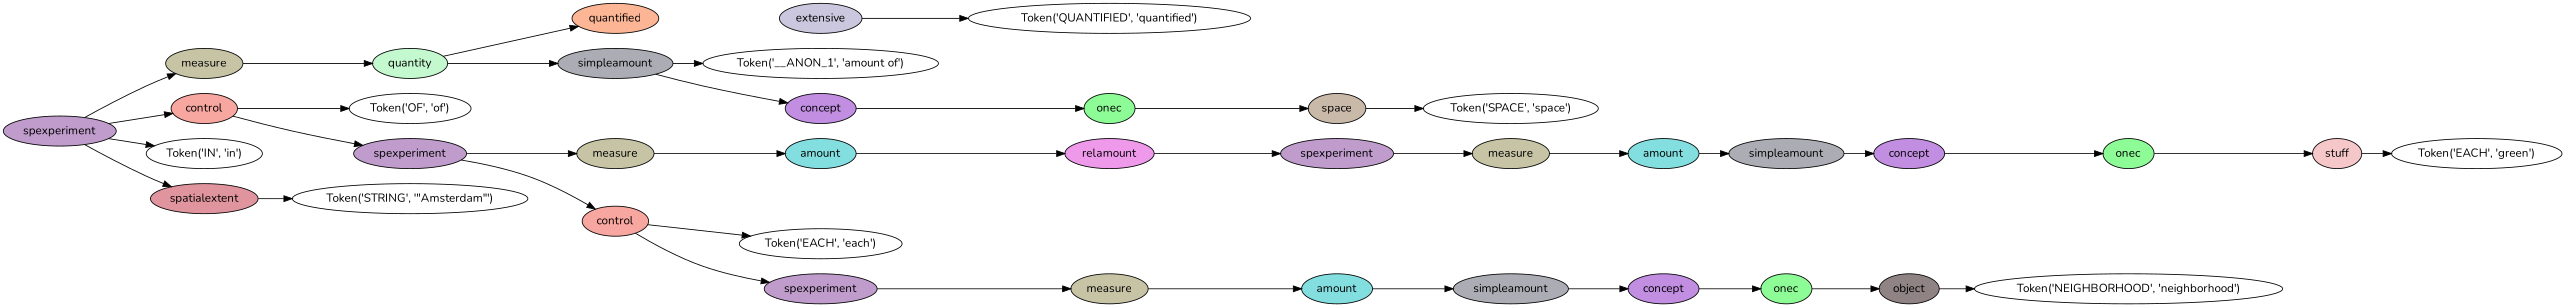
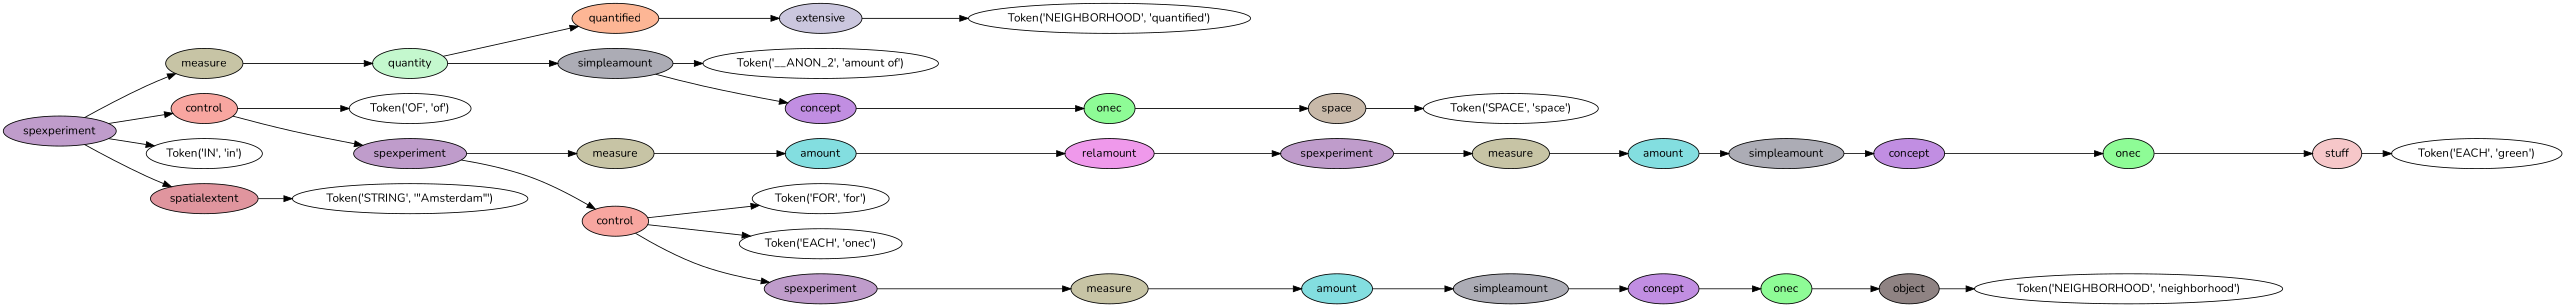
none -> (715, 18)
(1110, 18) -> (1110, 18)
(821, 63) -> (821, 63)
none -> (821, 199)
(821, 244) -> (821, 244)
